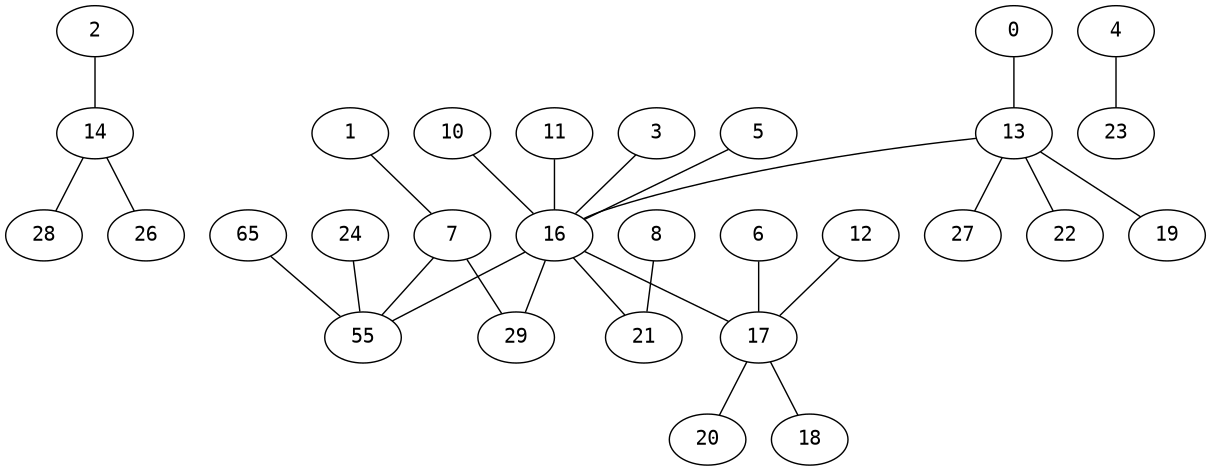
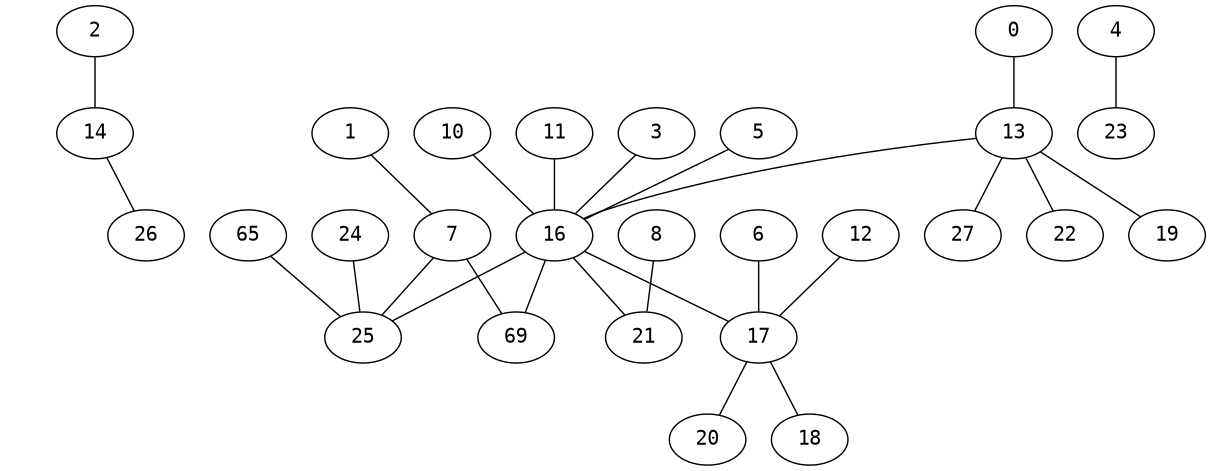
(44, 235) -> none
(363, 337) -> (363, 337)
(516, 337) -> (516, 337)
